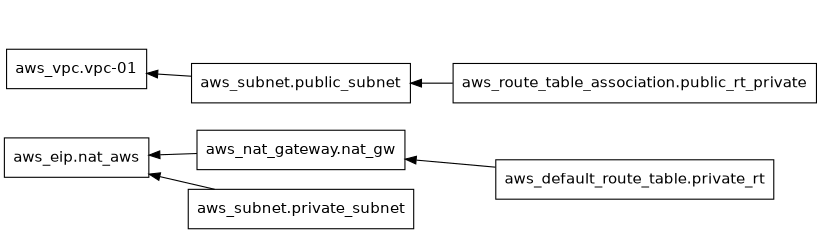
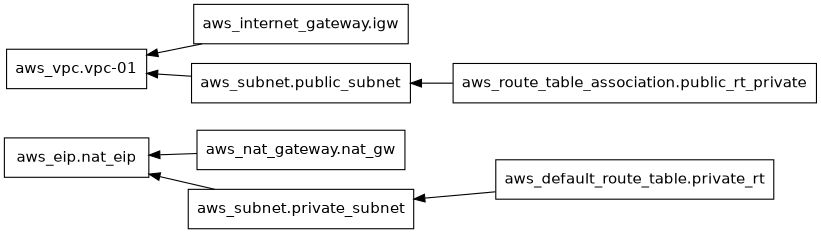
none -> (301, 24)
(77, 158) -> (77, 158)
(456, 164) -> (460, 195)
